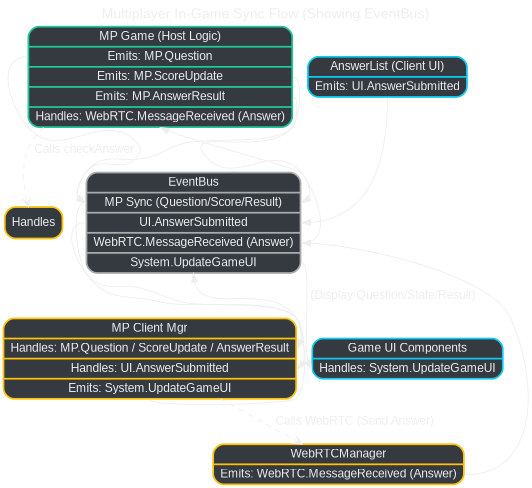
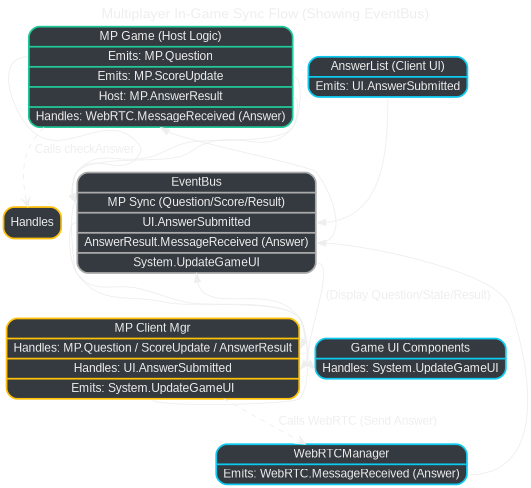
(160, 97) -> (161, 97)
(194, 242) -> (197, 242)
(339, 464) -> (342, 464)
